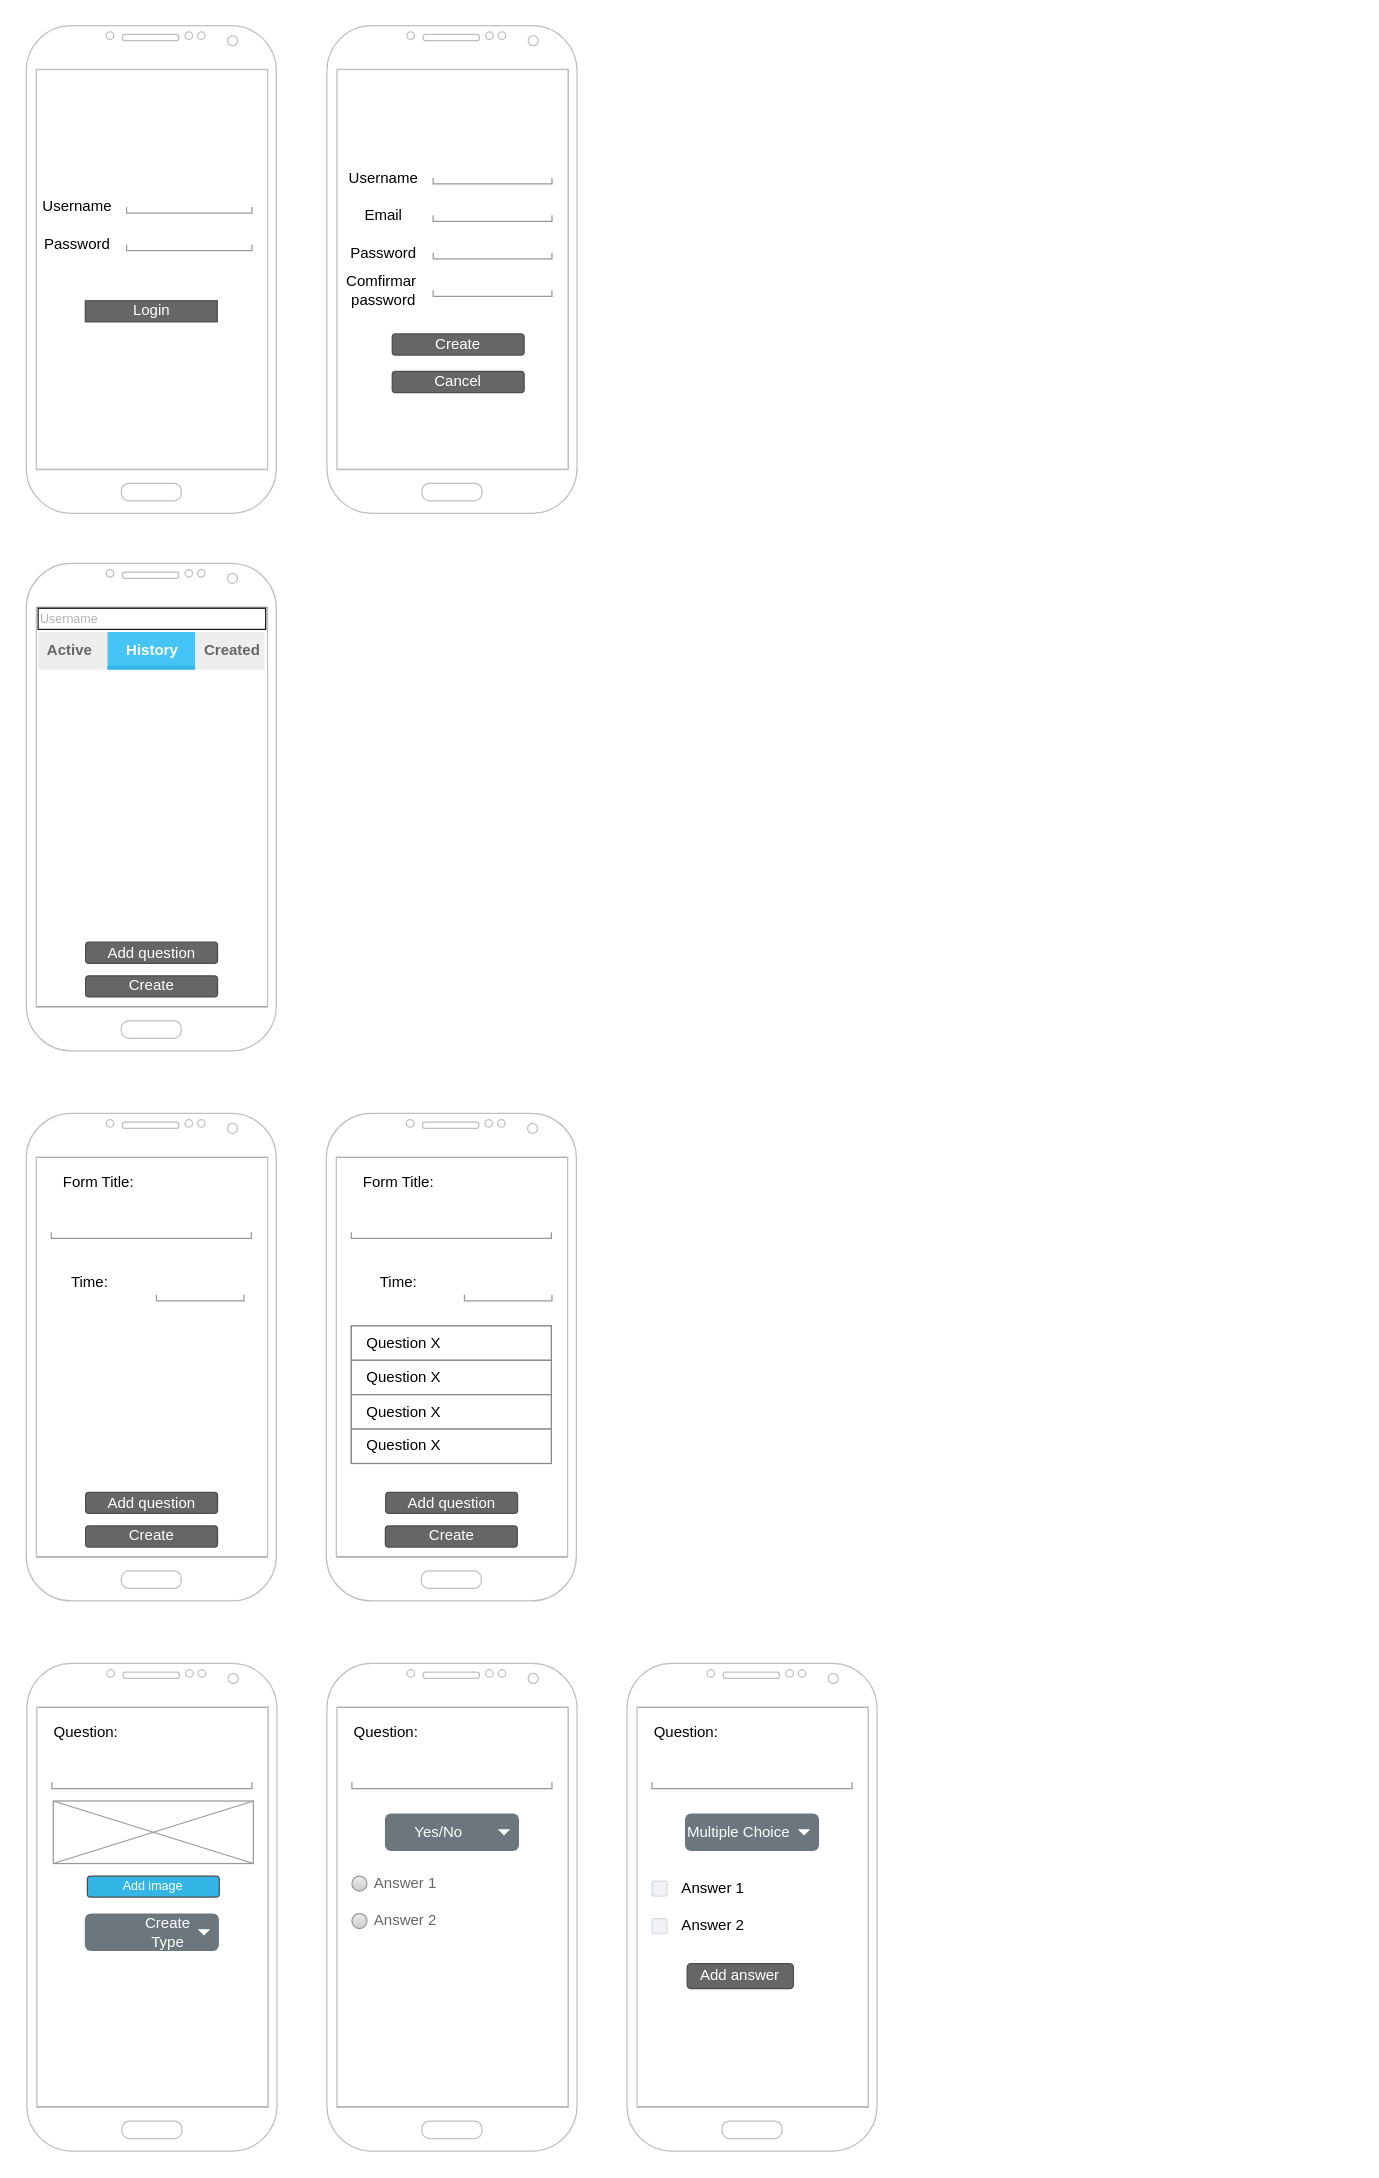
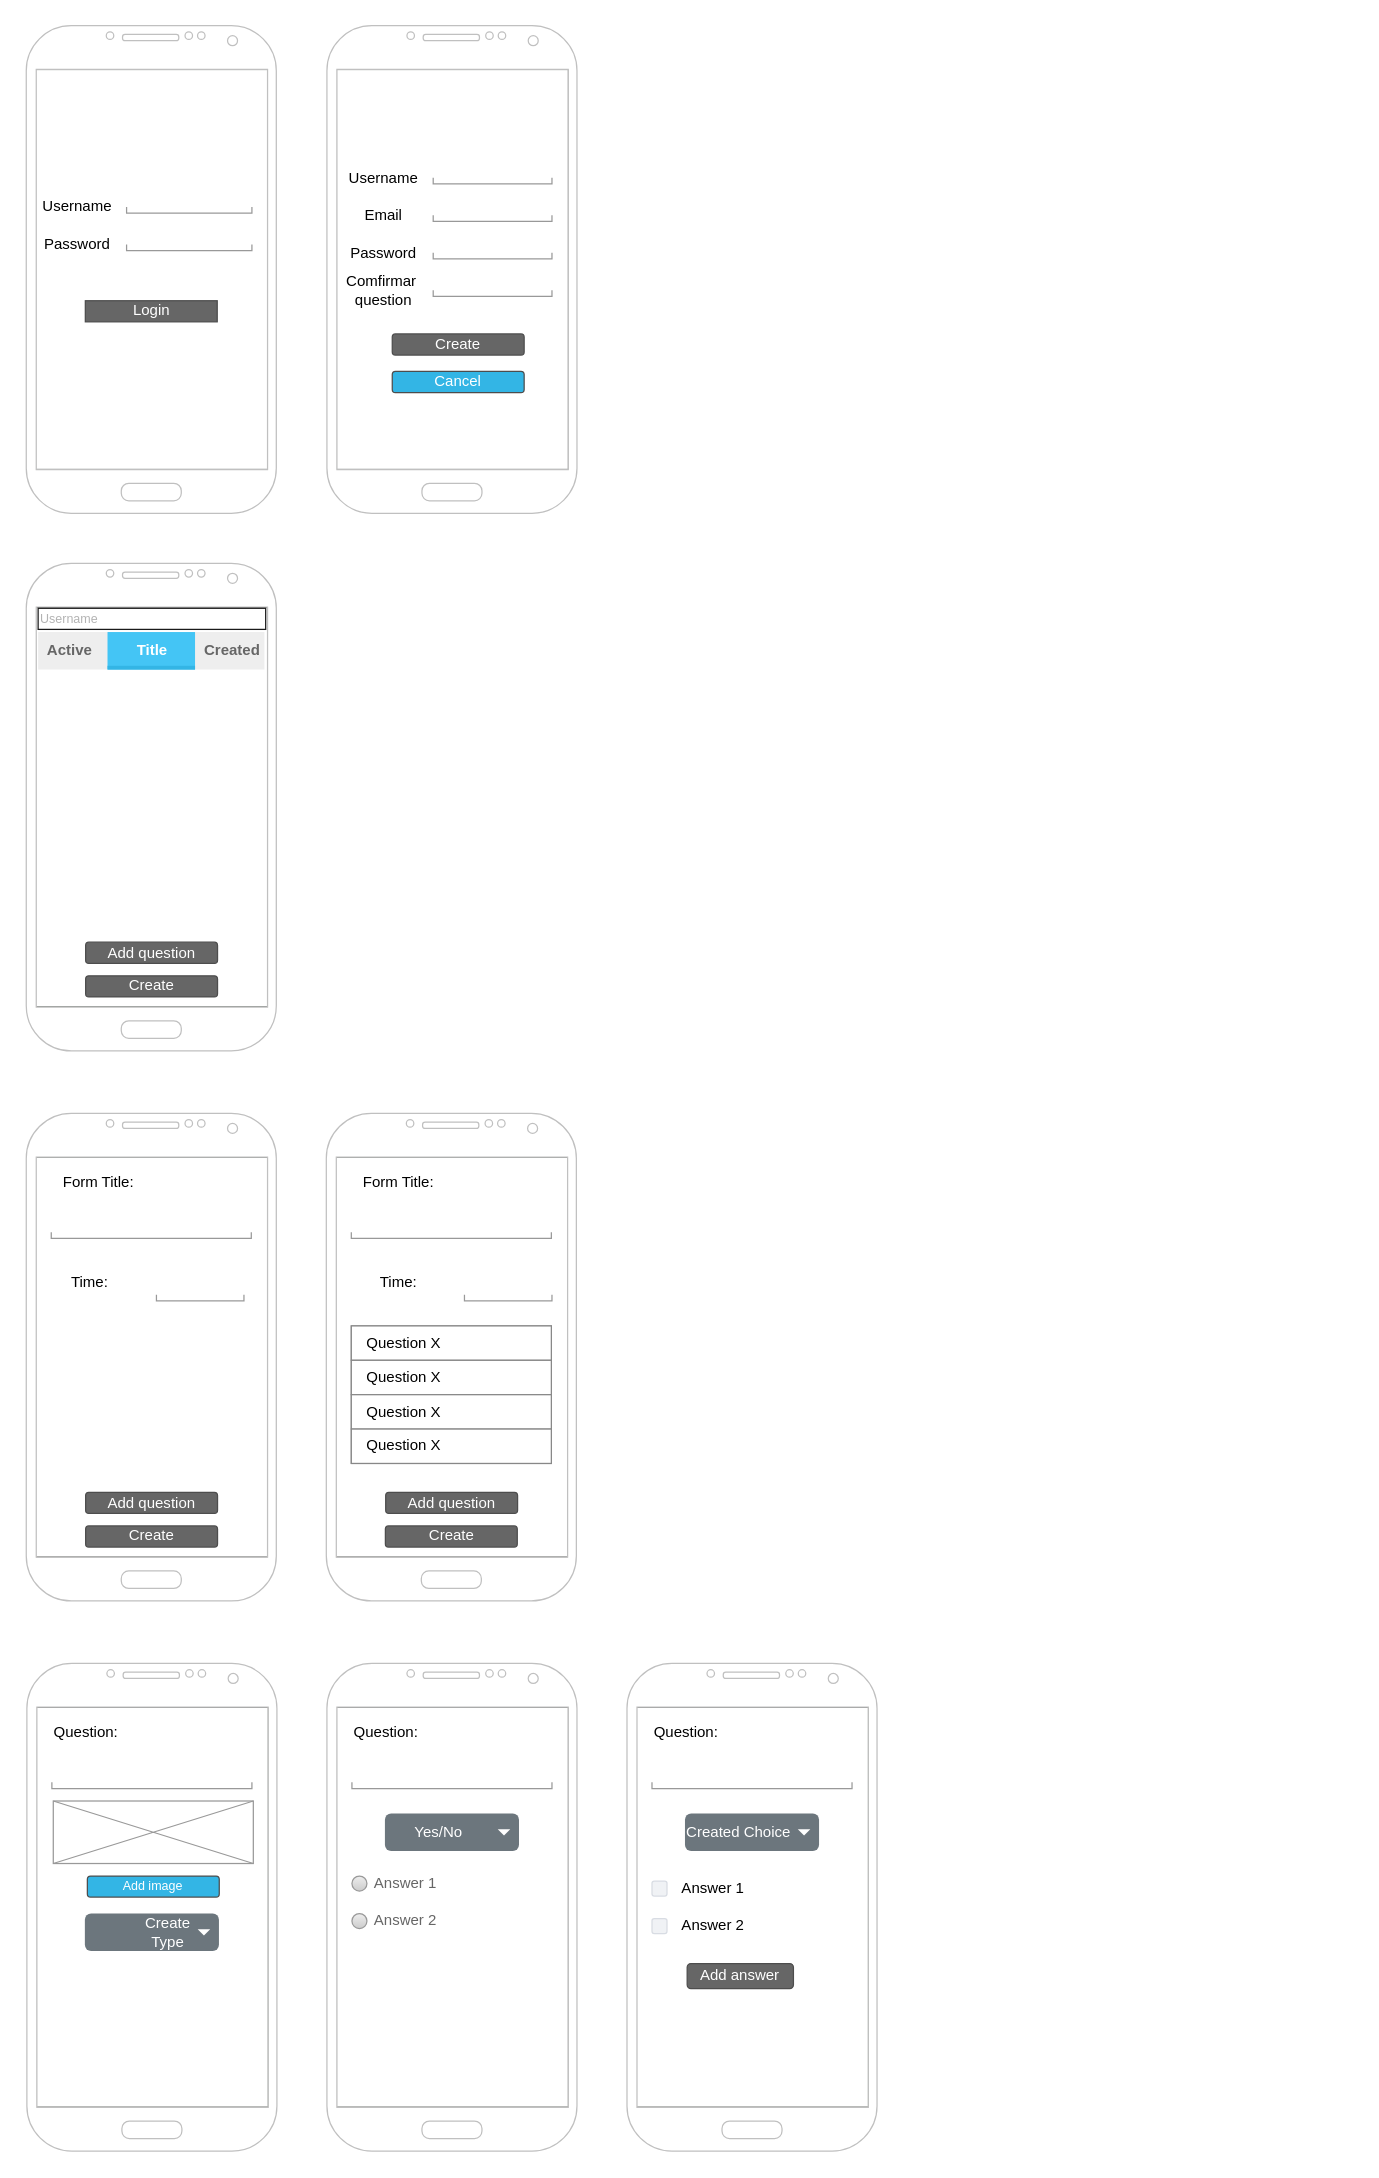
(384, 291) -> (384, 291)
(458, 382) -> (458, 382)
(153, 651) -> (153, 651)
(739, 1832) -> (739, 1832)
